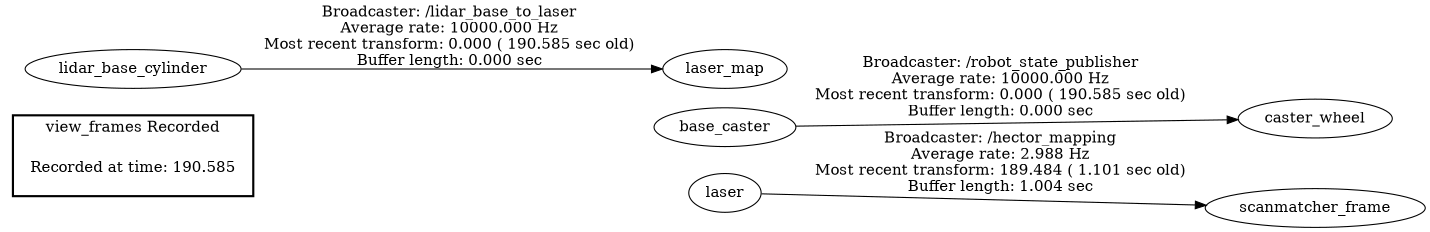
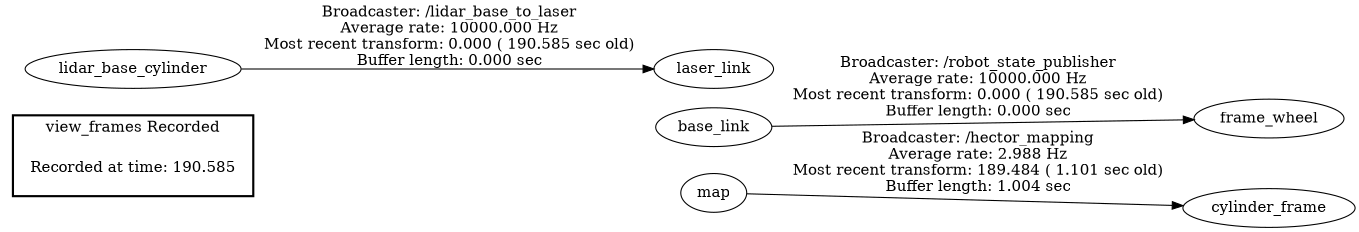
(725, 69) -> (714, 69)
(1315, 119) -> (1269, 119)
(725, 127) -> (714, 127)
(725, 193) -> (714, 193)
(1315, 208) -> (1269, 208)
